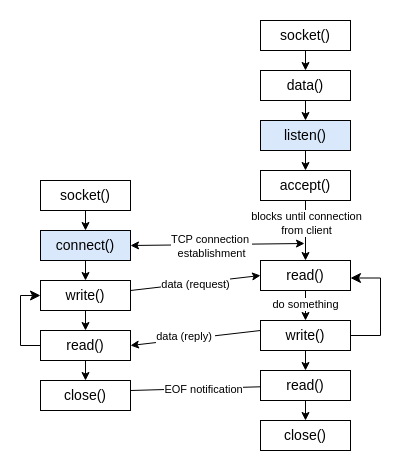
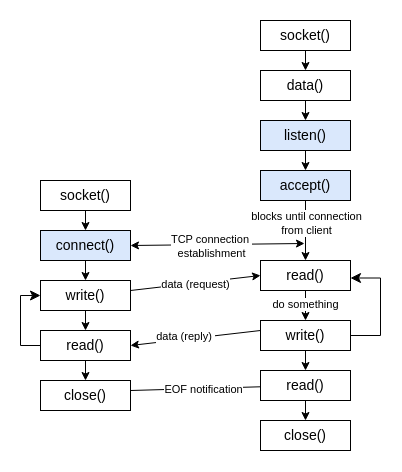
(306, 186) -> (306, 186)
